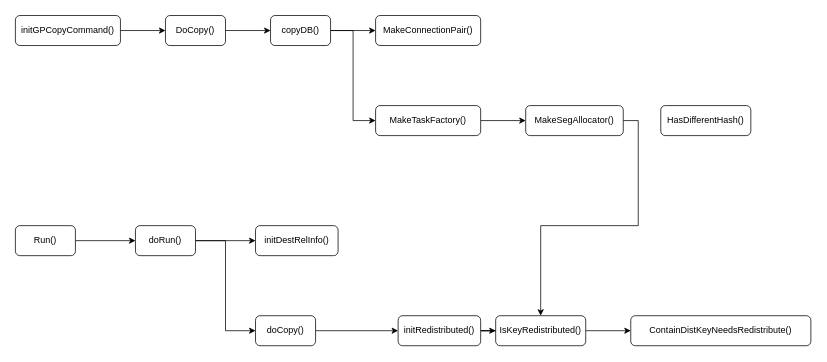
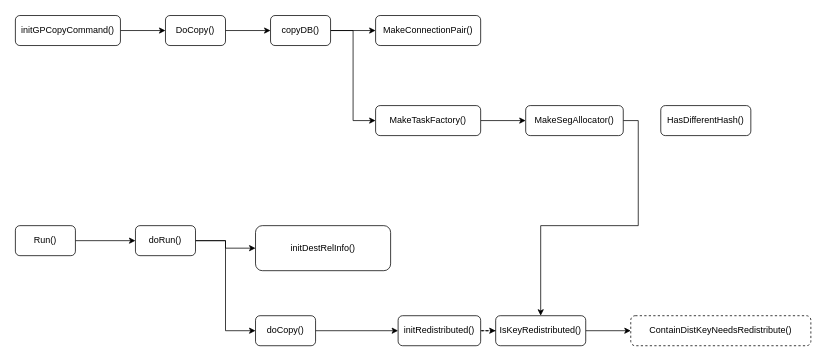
(297, 240) -> (323, 248)
(482, 330) -> (482, 330)
(720, 330) -> (720, 330)
